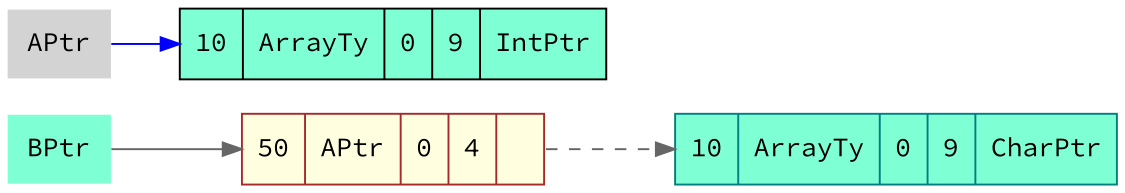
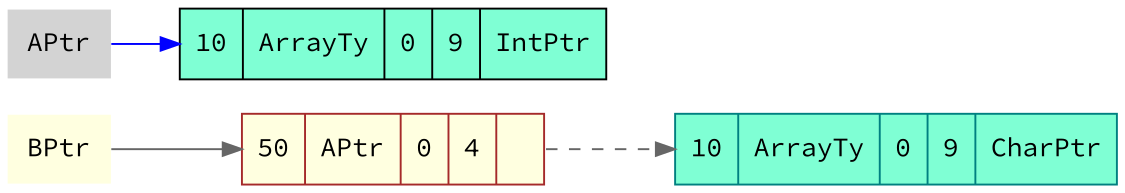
(59, 149) -> (59, 149)
